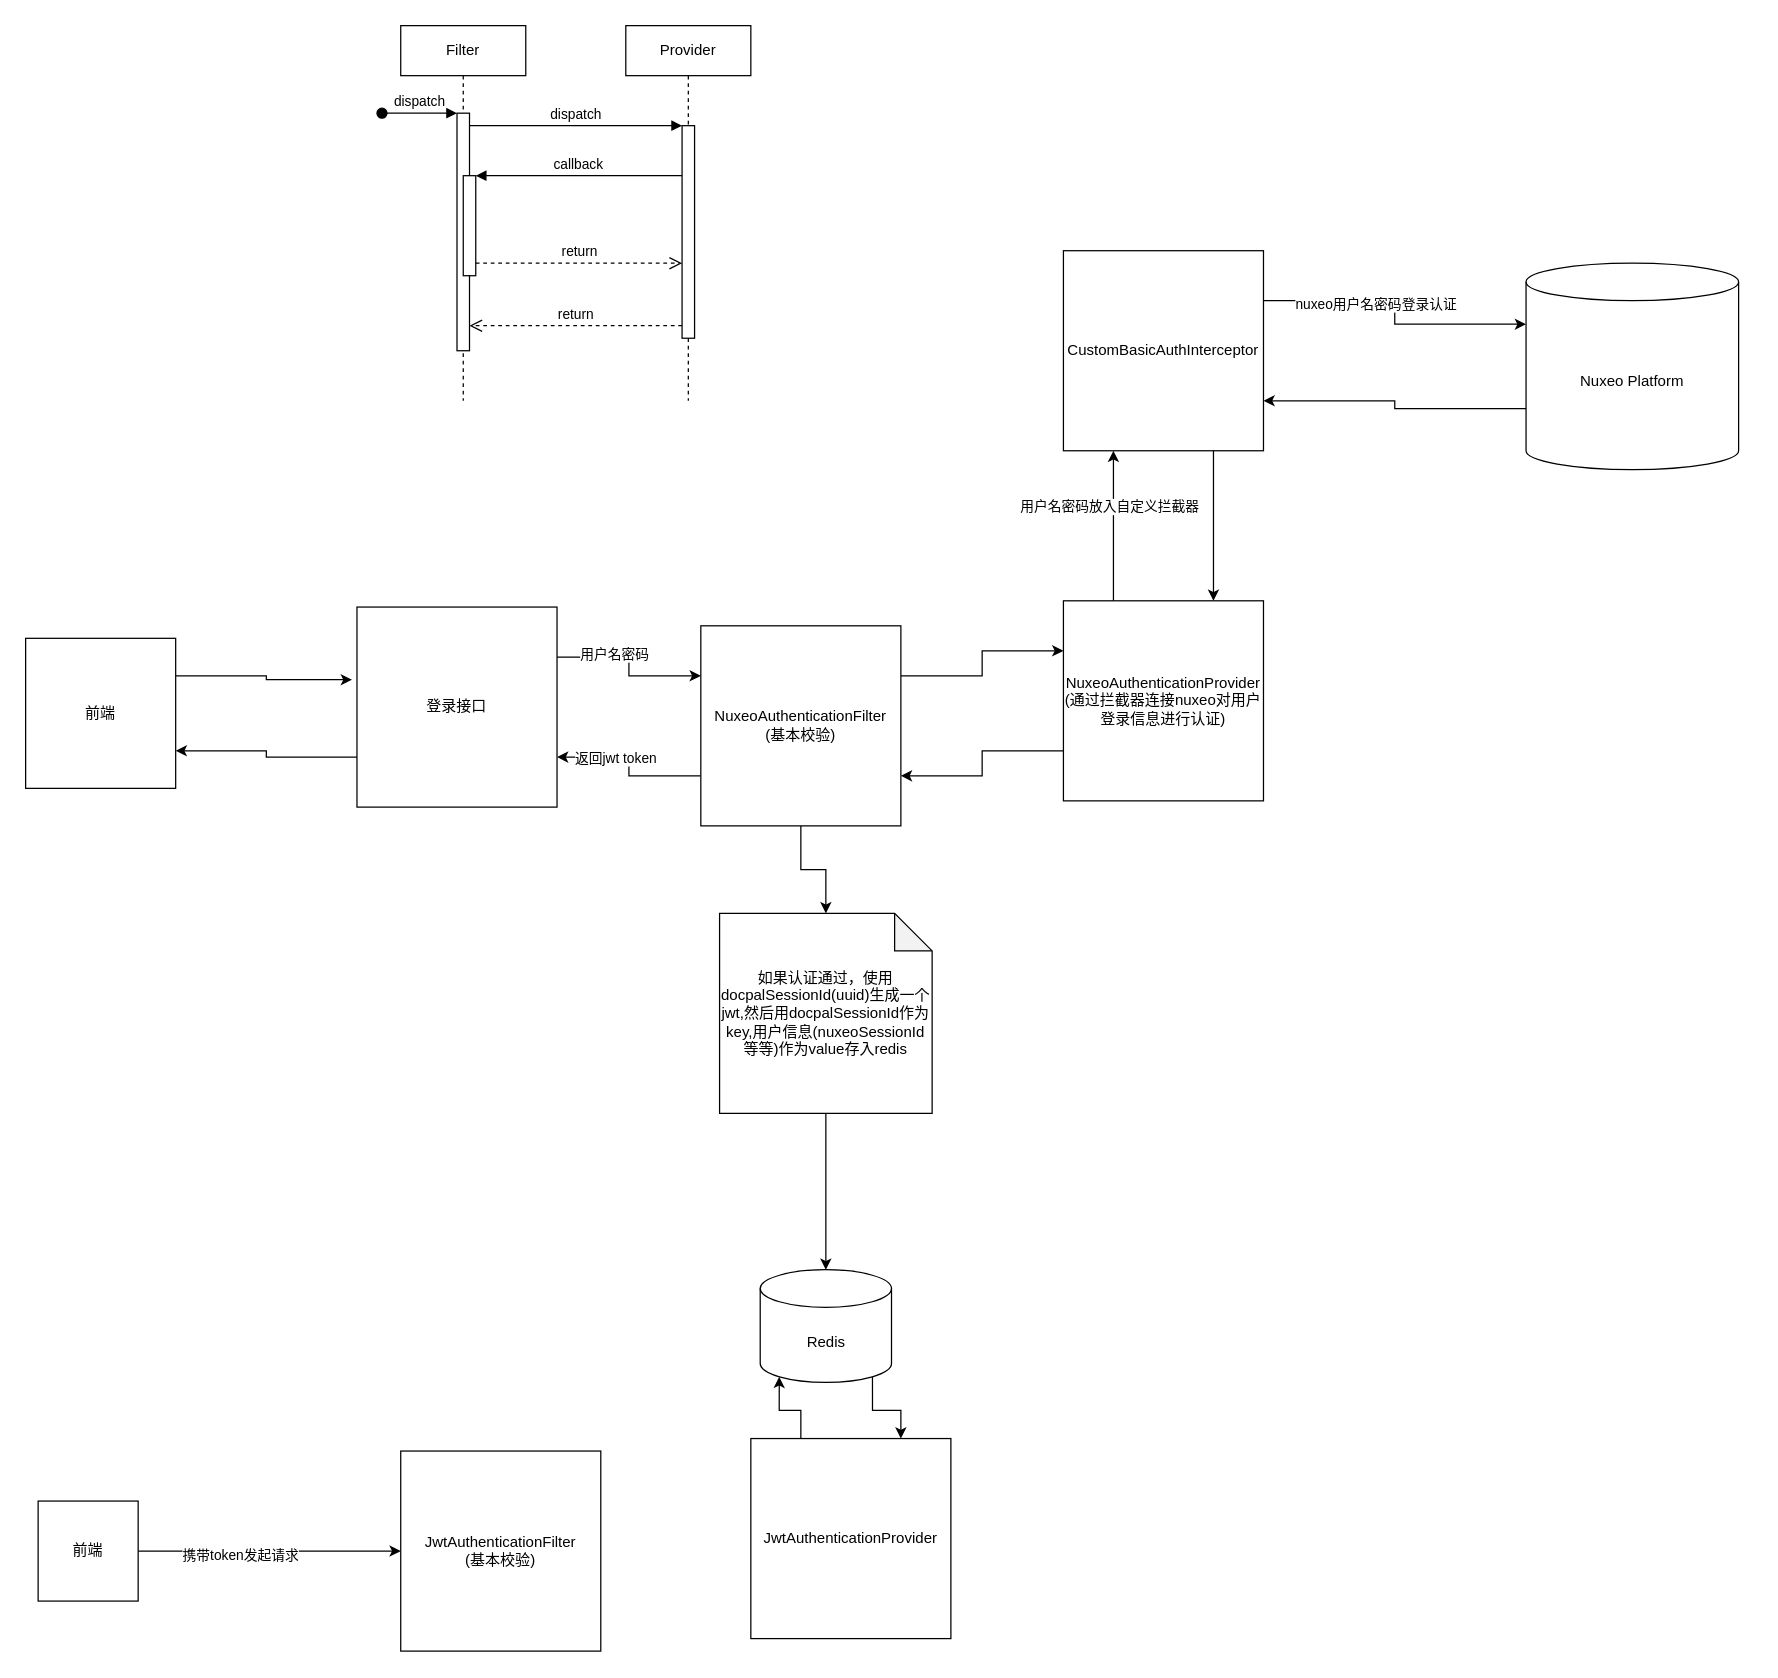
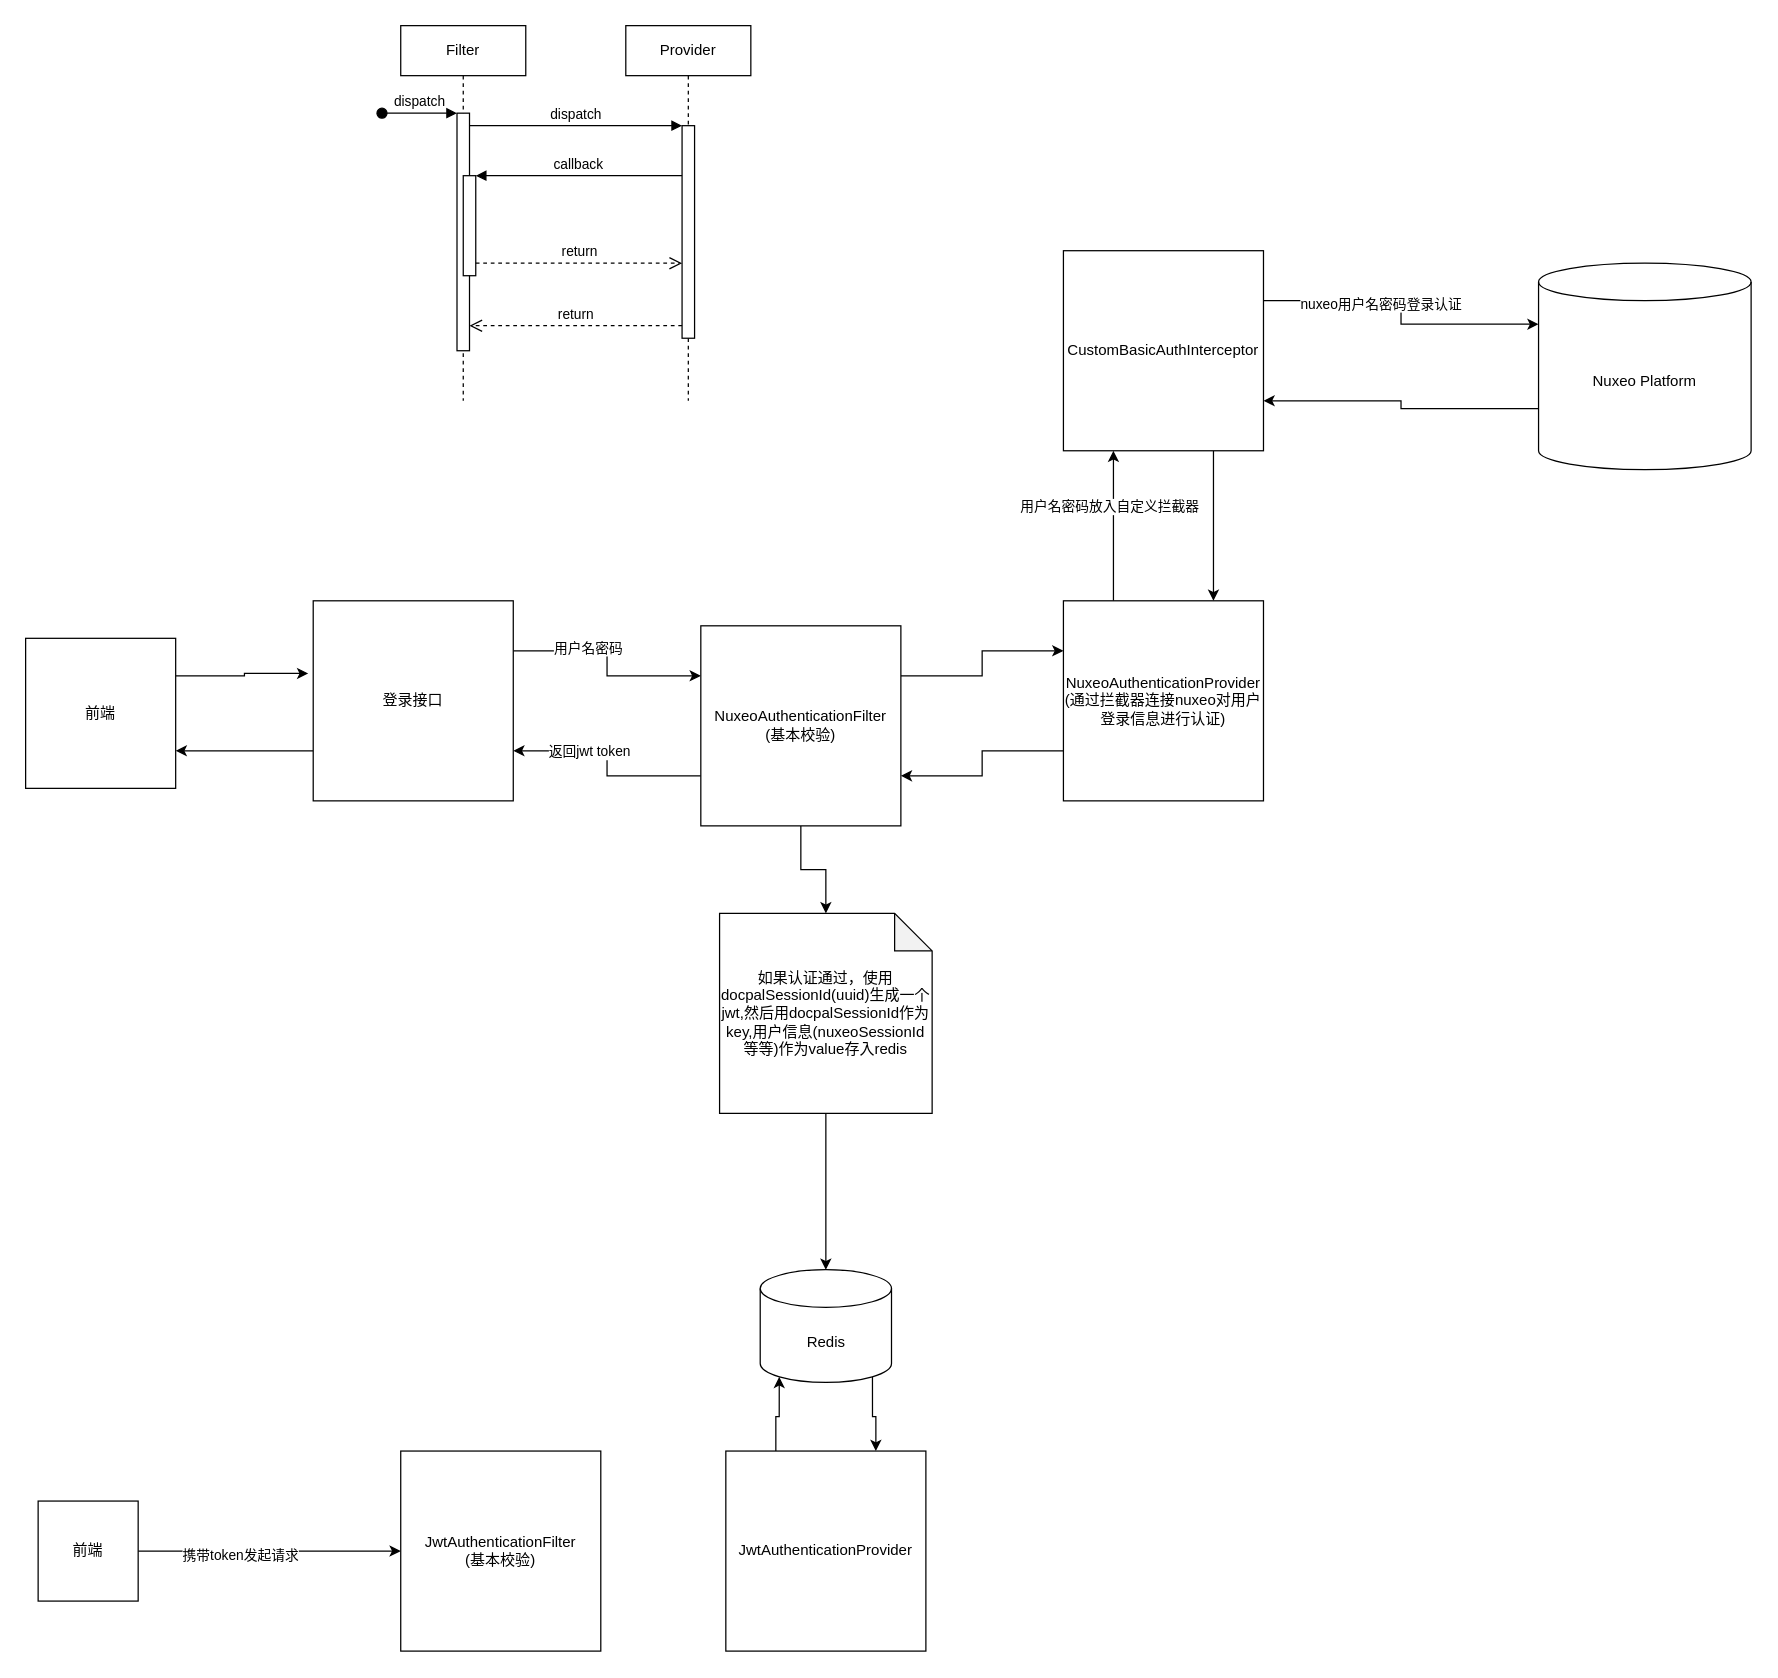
(1632, 366) -> (1644, 366)
(457, 707) -> (413, 701)
(851, 1538) -> (826, 1551)
